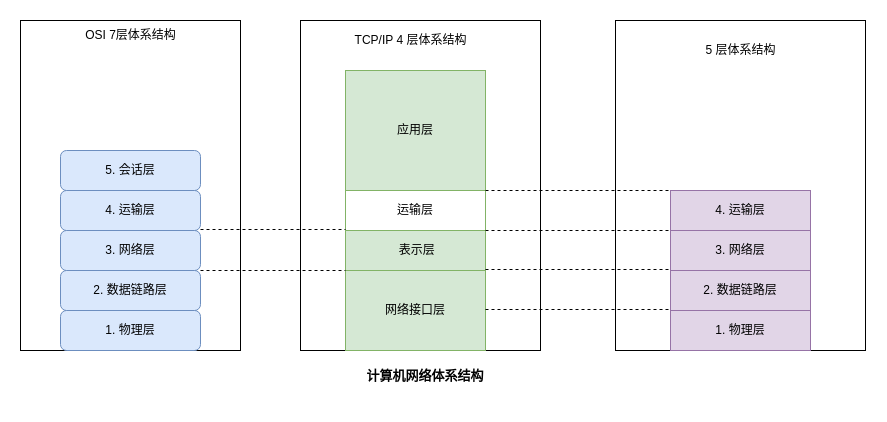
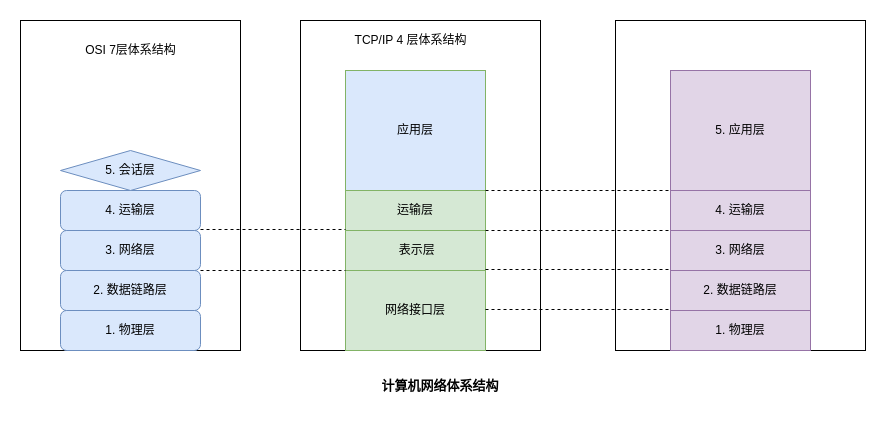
(131, 36) -> (131, 51)
(741, 51) -> none
(416, 131) -> (416, 131)
none -> (741, 131)
(131, 171) -> (131, 171)
(416, 211) -> (416, 211)
(426, 376) -> (441, 386)
